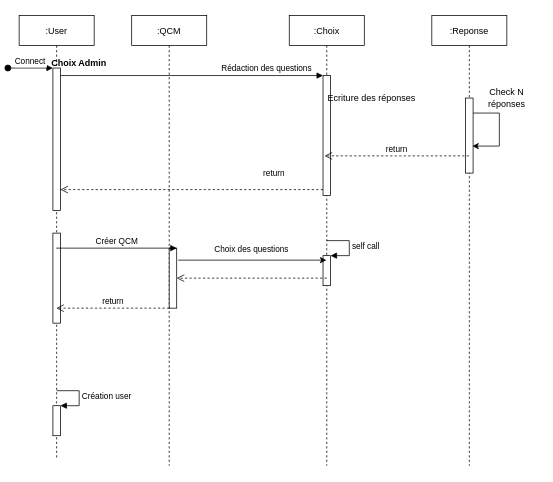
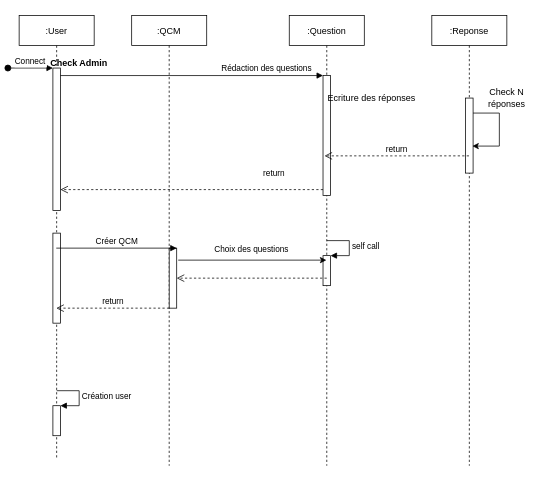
(326, 31) -> (326, 31)
(79, 63) -> (79, 63)
